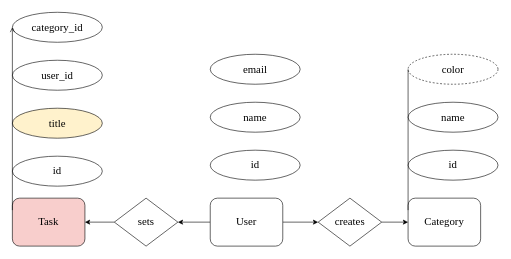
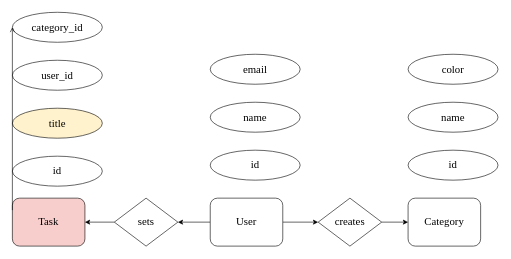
(453, 69) -> (453, 69)
(408, 139) -> none
